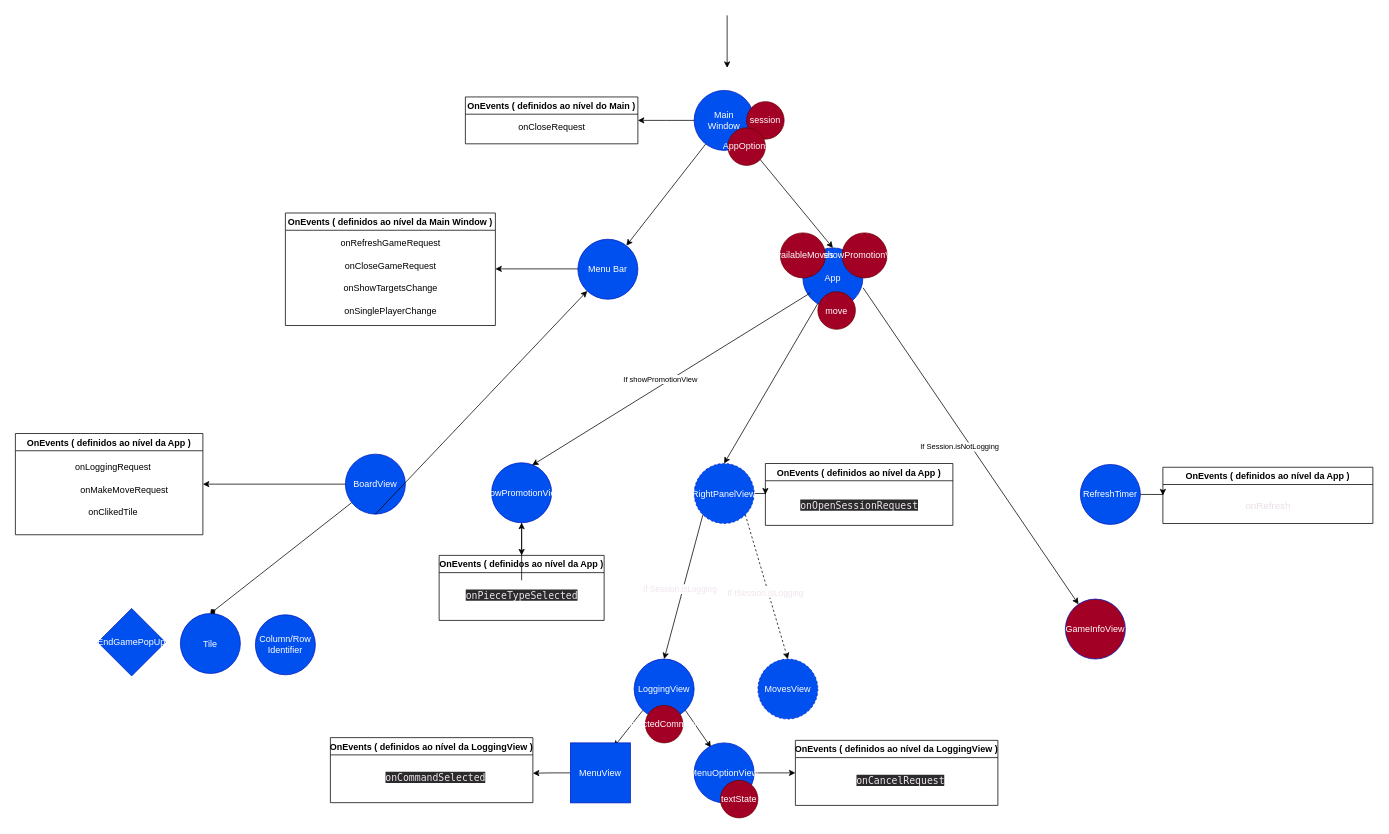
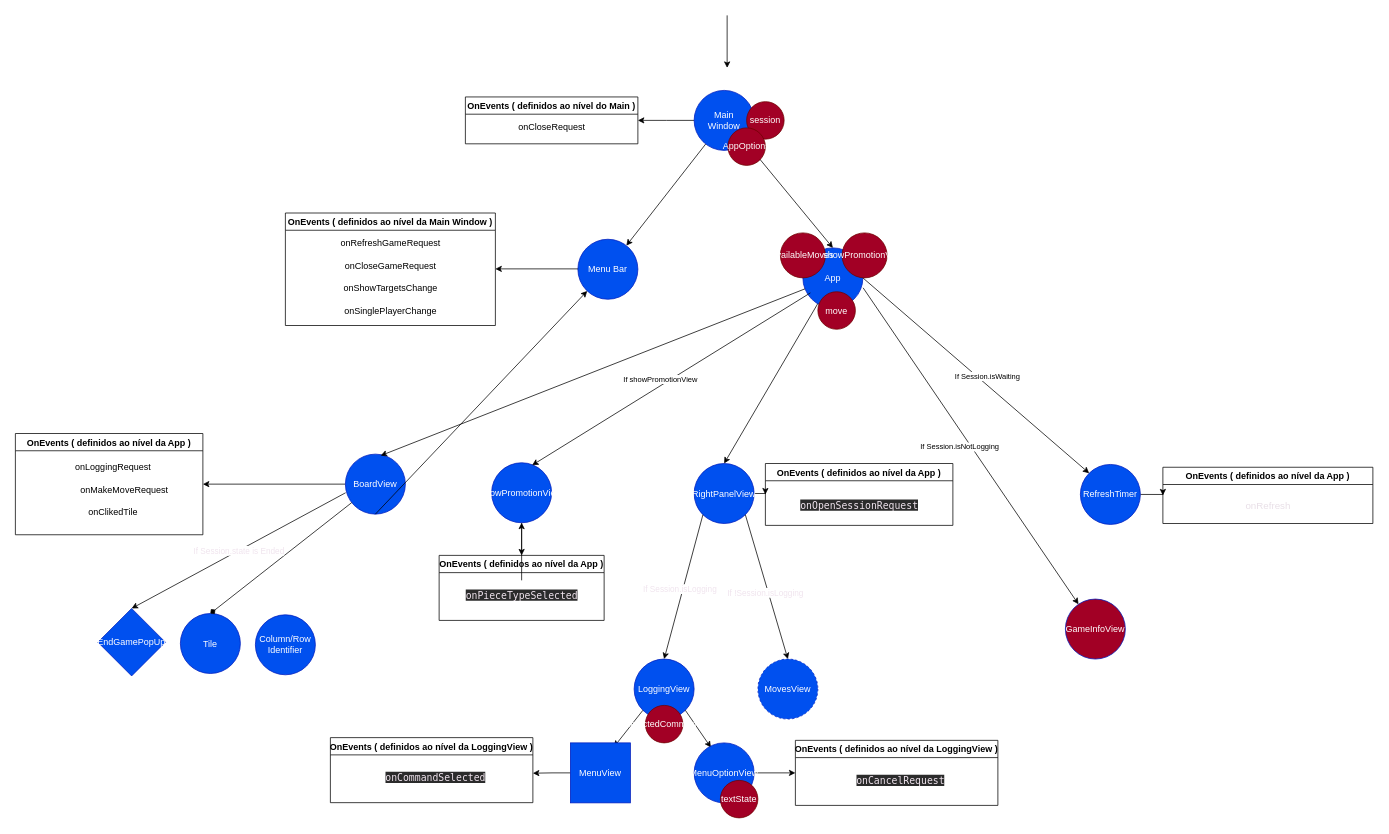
none -> (635, 356)
none -> (974, 374)
(724, 494) -> (724, 494)
none -> (295, 520)
(756, 551) -> (756, 551)
